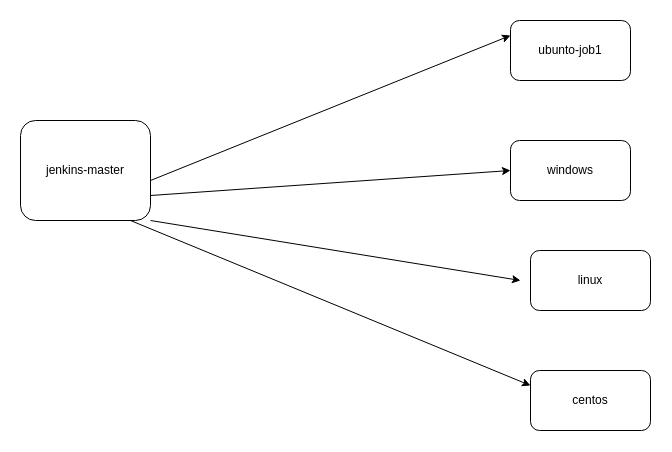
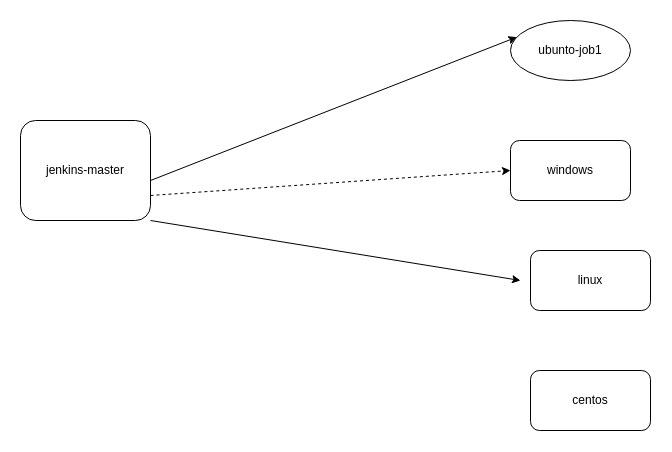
(571, 51) -> (571, 51)
(328, 183) -> (328, 183)
(328, 302) -> none
